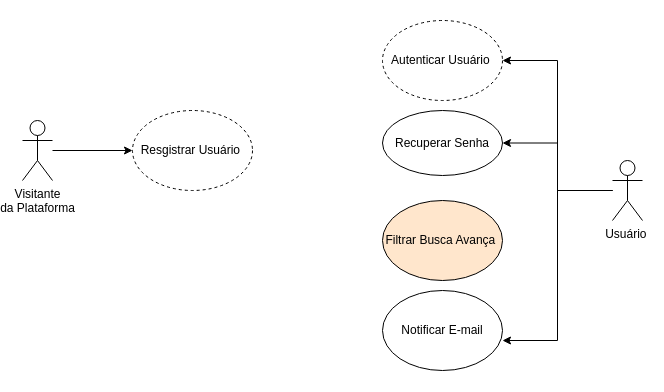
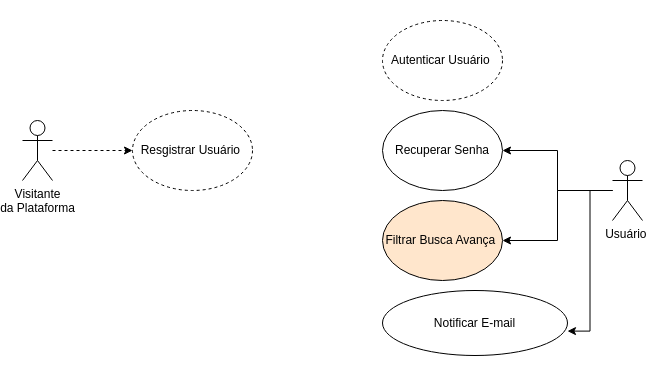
(558, 78) -> none
(443, 143) -> (443, 151)
(90, 151) -> (90, 151)
none -> (532, 241)
(443, 331) -> (475, 323)
